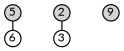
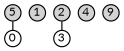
none -> (37, 13)
none -> (86, 13)
(13, 39) -> (13, 39)
